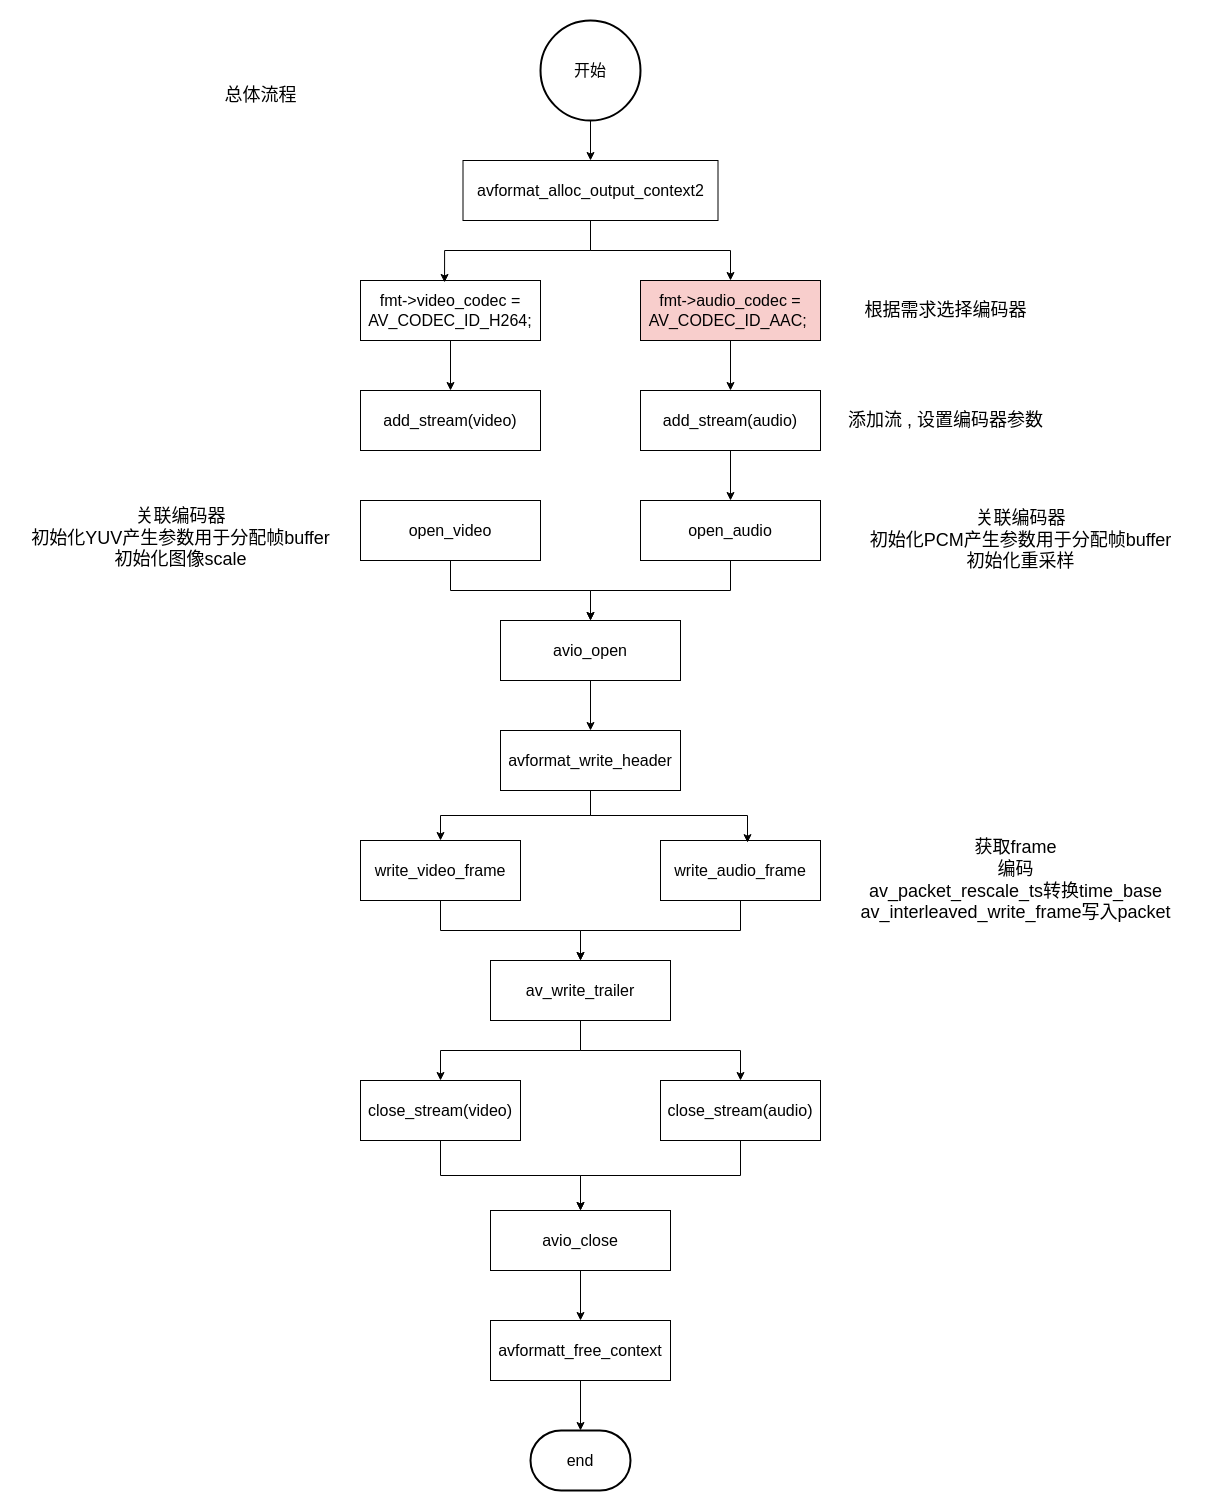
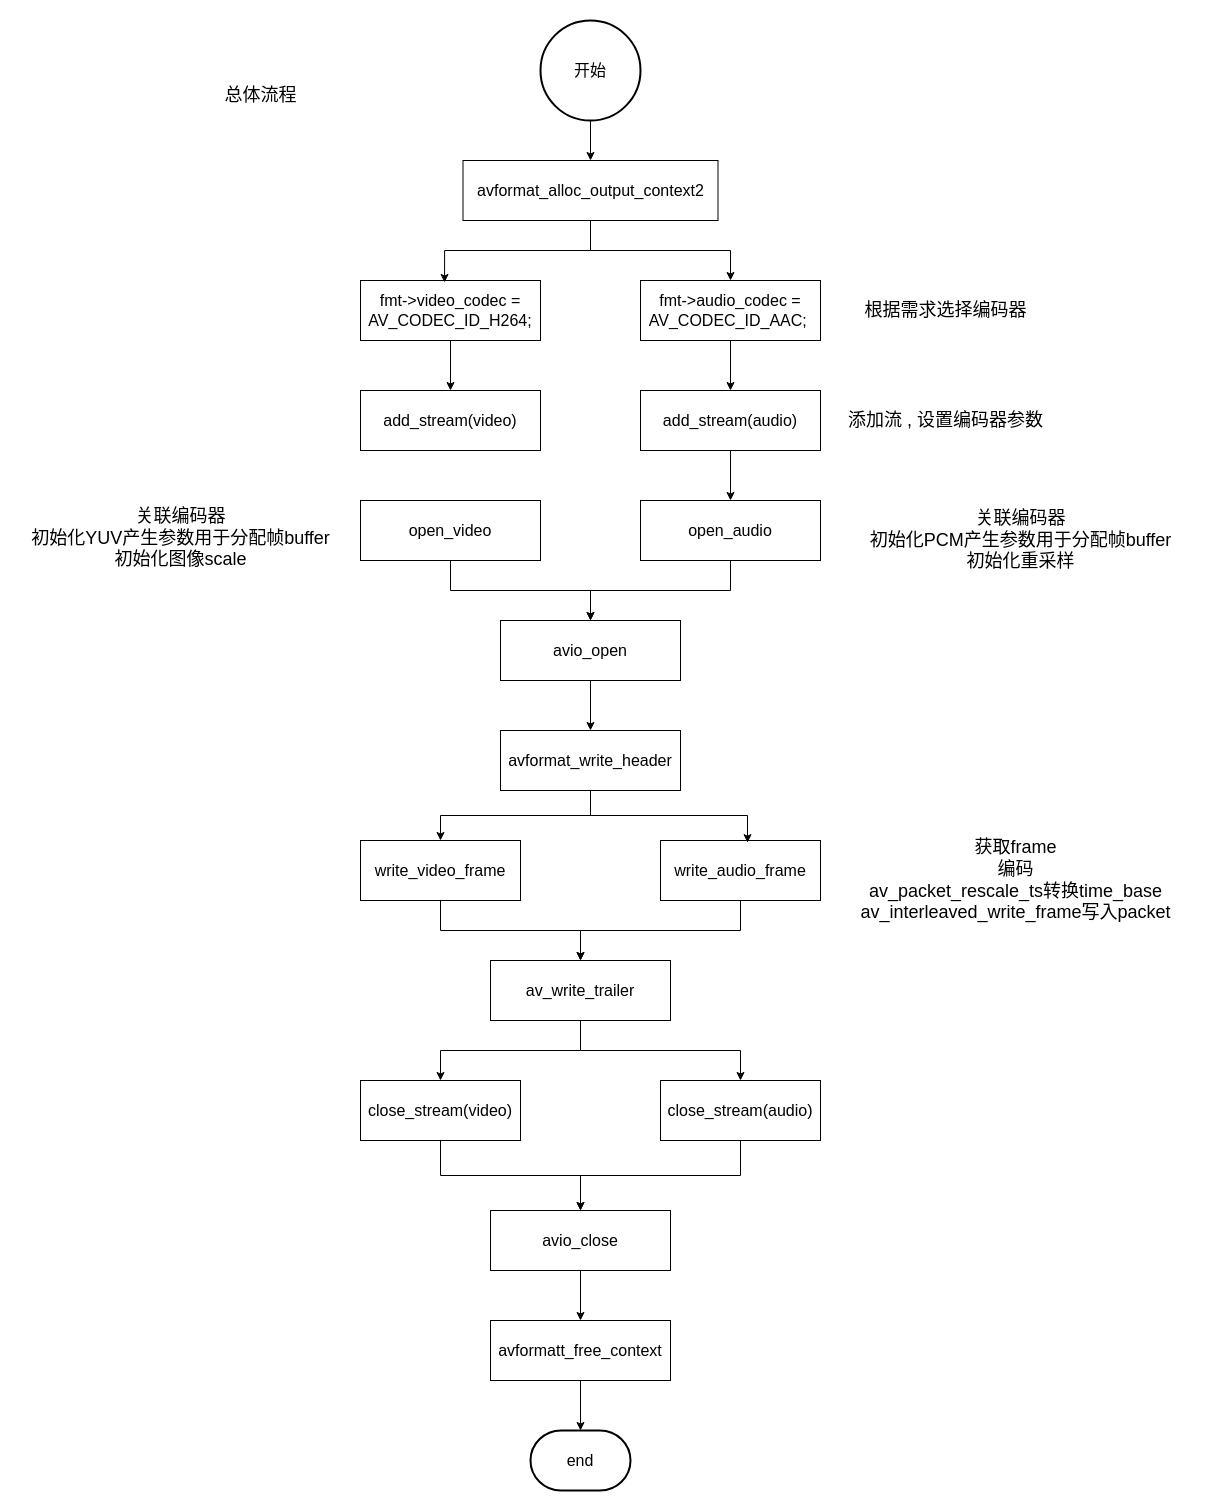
(731, 311) -> (731, 311)
